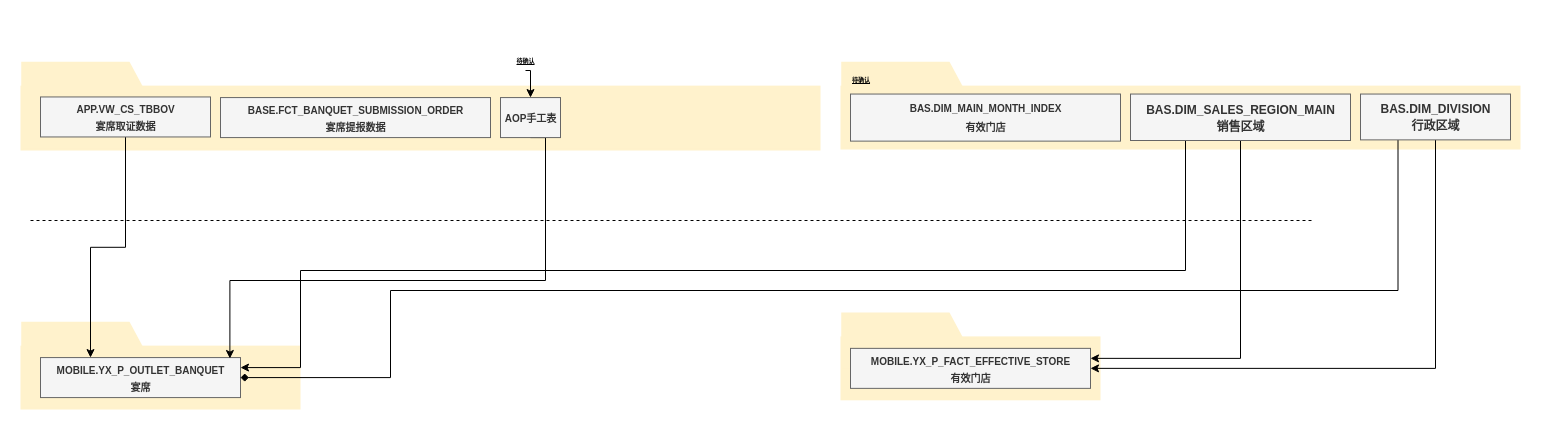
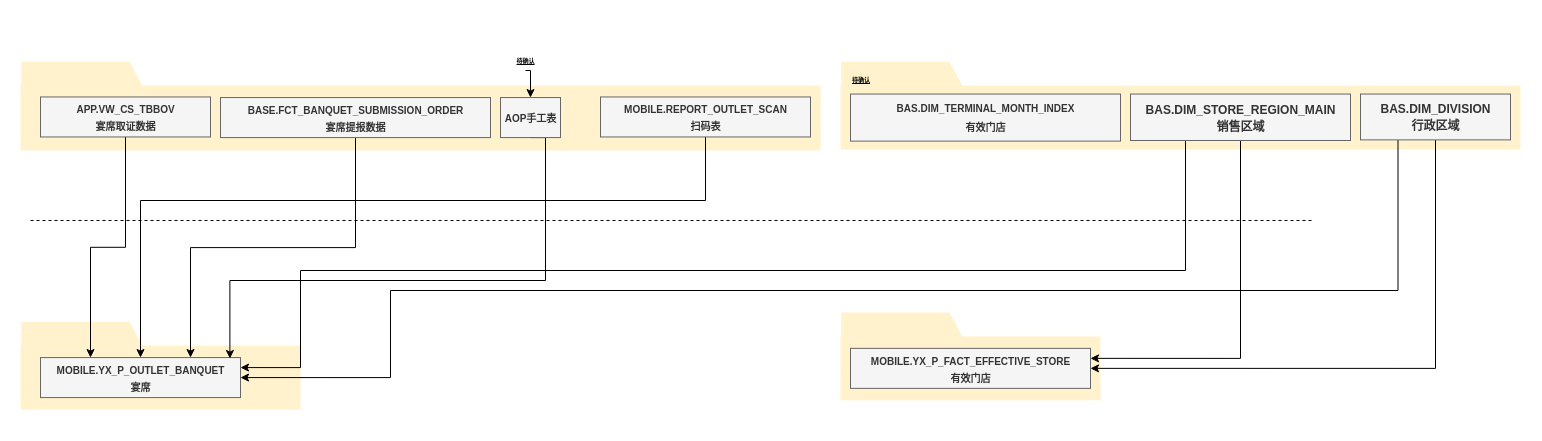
none -> (706, 117)
(986, 118) -> (986, 118)
(1241, 118) -> (1241, 118)
none -> (380, 201)
none -> (277, 248)
(249, 378) -> (249, 378)
